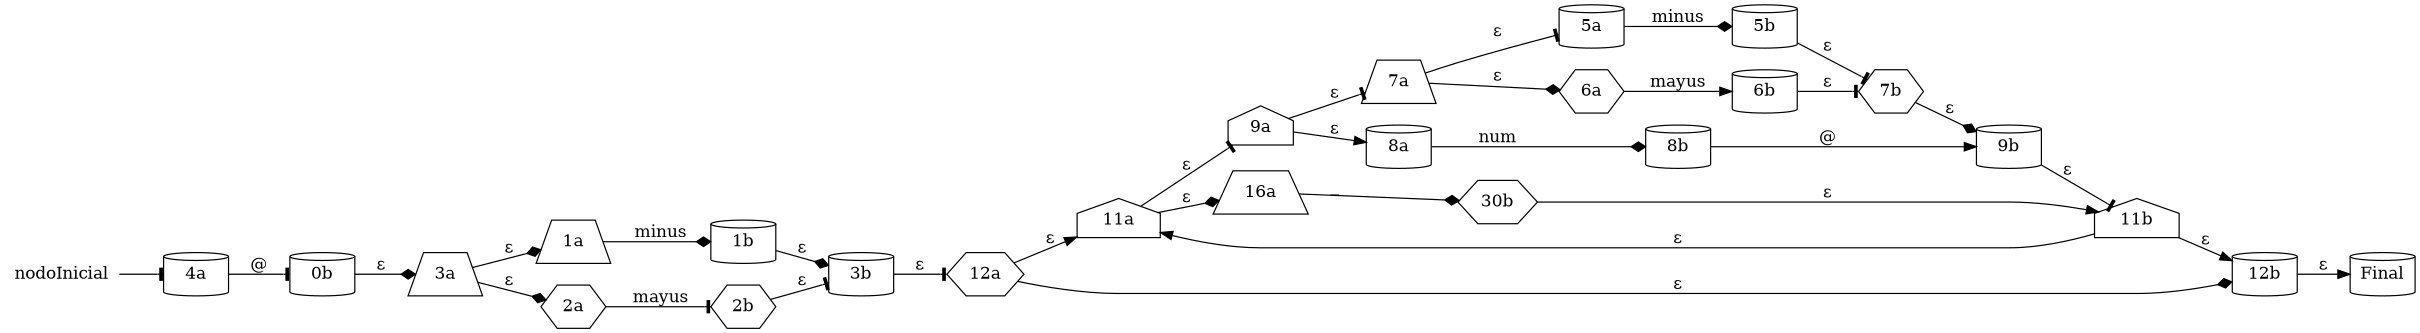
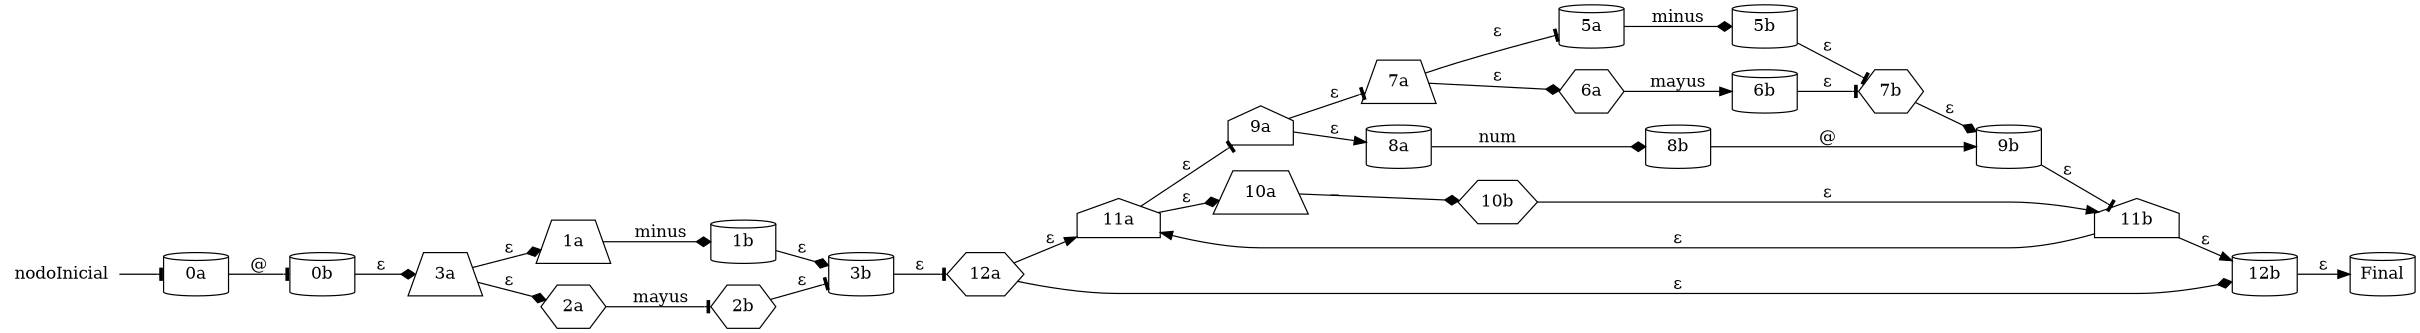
(1261, 192) -> (1261, 192)
(1498, 202) -> (1498, 202)
(196, 274) -> (196, 274)
